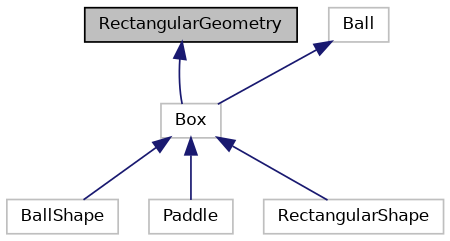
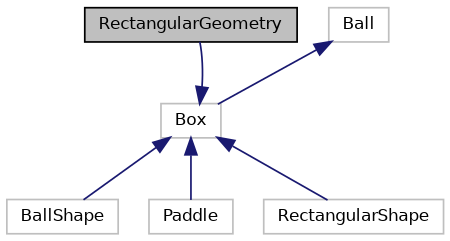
(180, 82) -> (202, 64)
